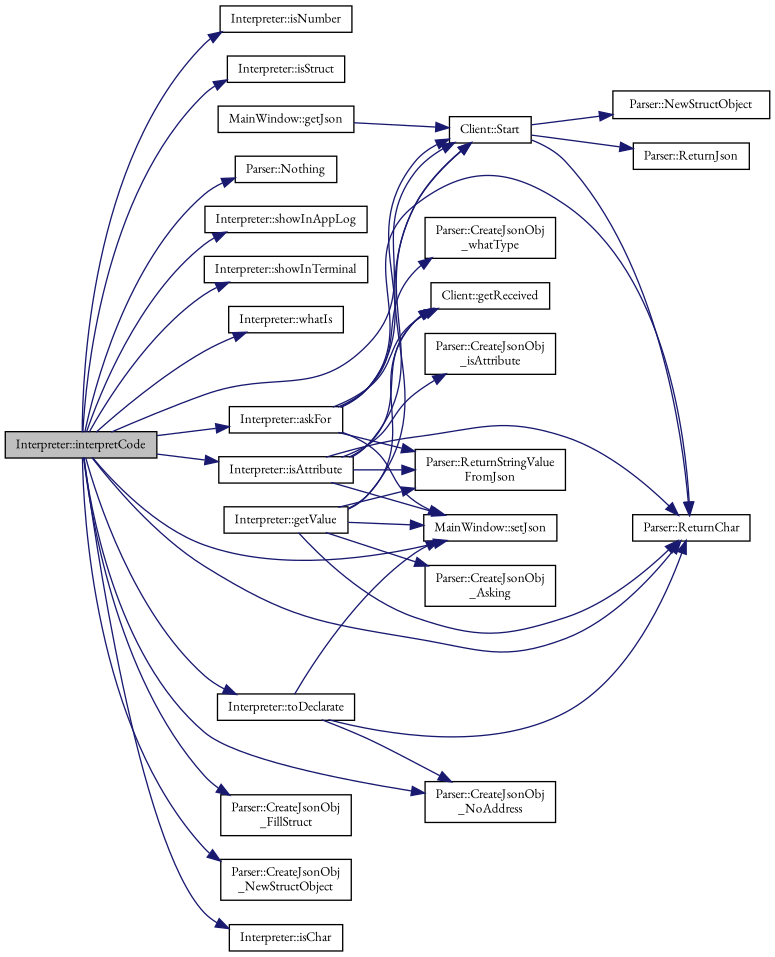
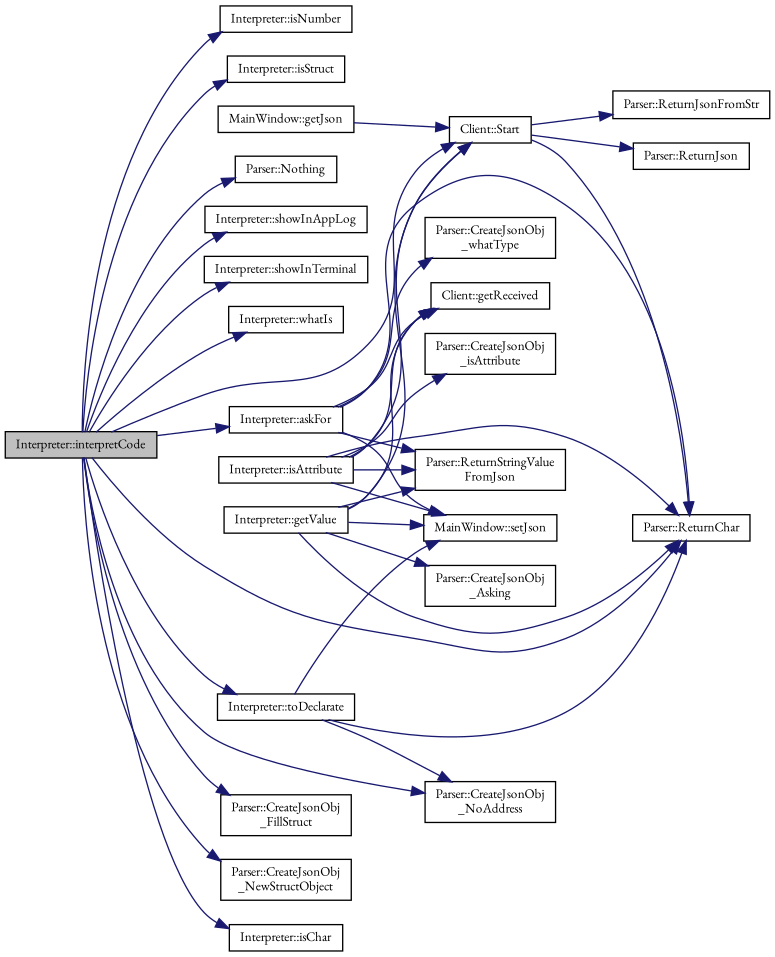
(691, 105) -> (691, 105)
(392, 278) -> none
(181, 457) -> none
(248, 556) -> none
